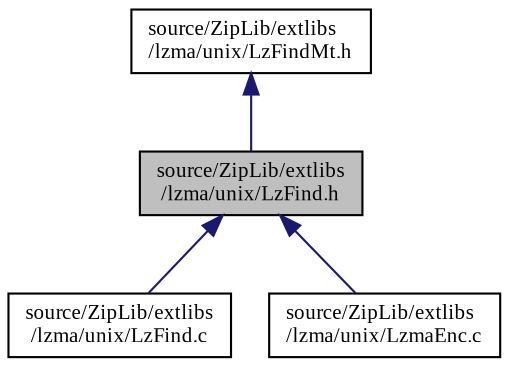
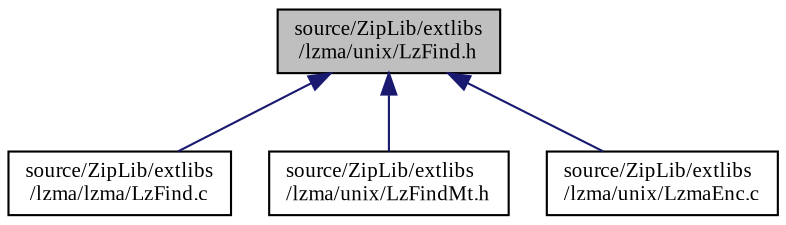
(251, 123) -> (389, 123)
(120, 325) -> (120, 183)
